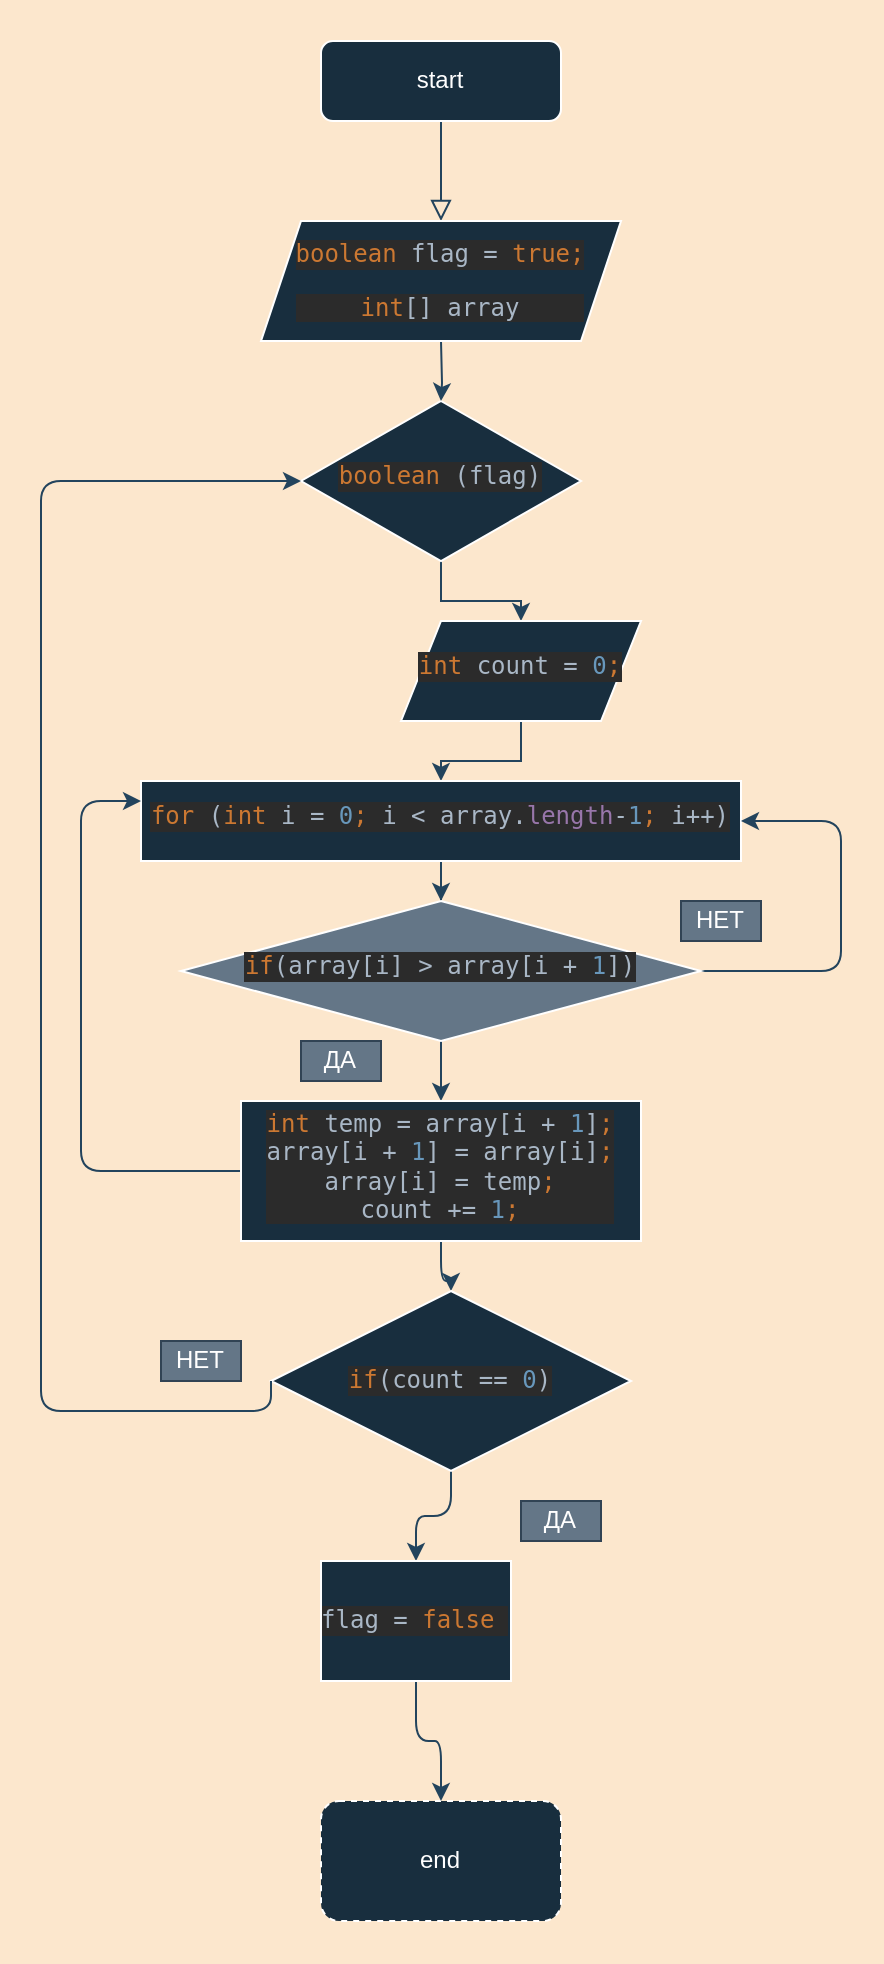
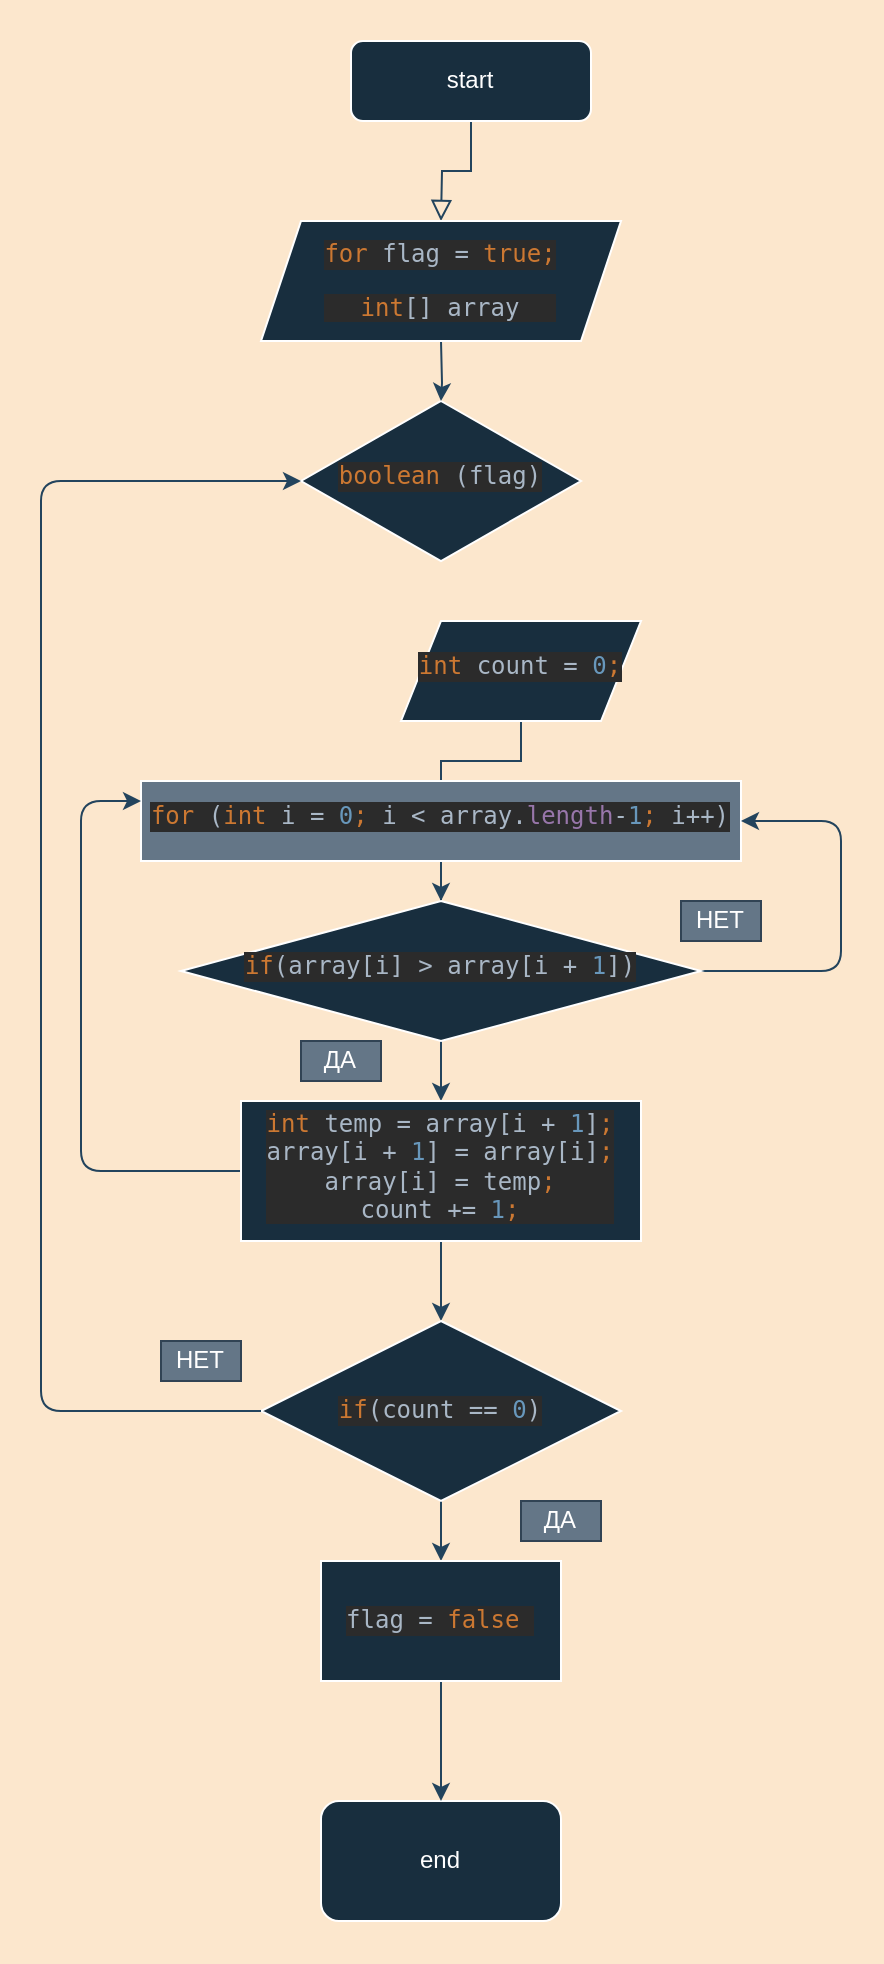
(441, 81) -> (471, 81)
(441, 281) -> (441, 281)
(464, 601) -> none
(441, 766) -> (441, 771)
(441, 821) -> (441, 821)
(441, 971) -> (441, 971)
(451, 1381) -> (441, 1411)
(416, 1621) -> (441, 1621)
(441, 1861) -> (441, 1861)
